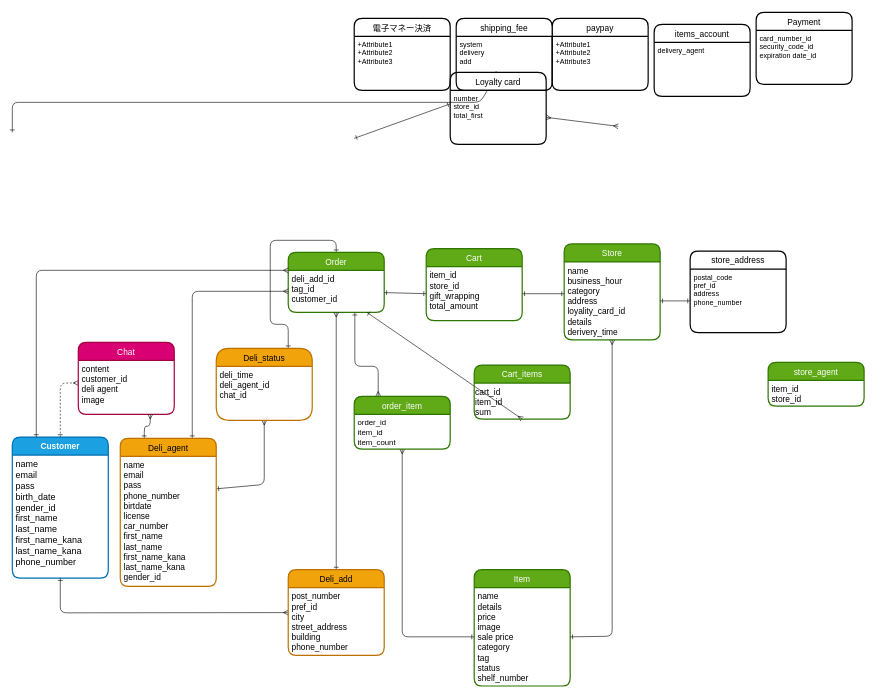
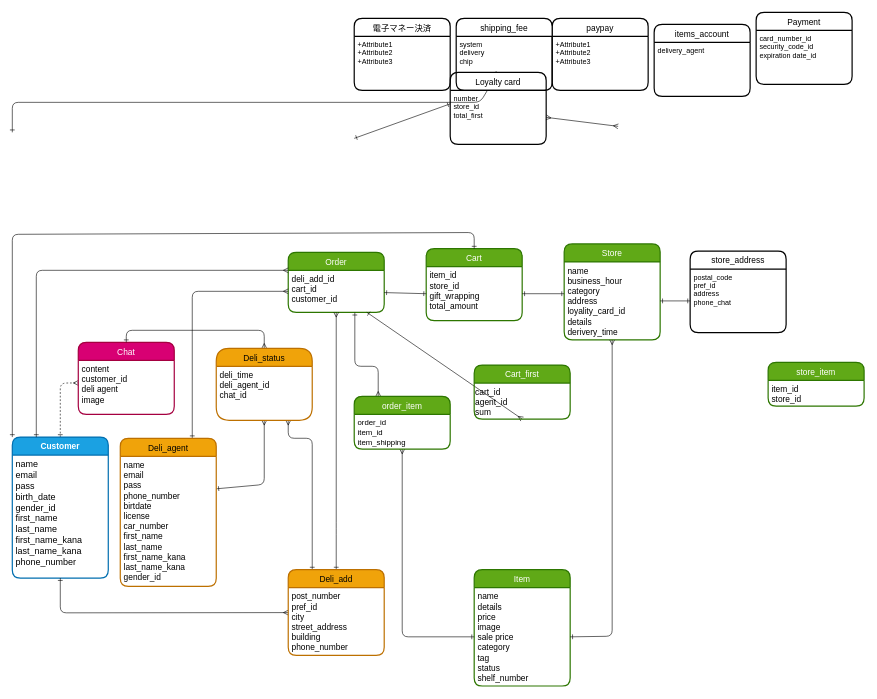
(472, 44) -> (472, 44)
(270, 264) -> none
(715, 277) -> (715, 277)
(314, 279) -> (314, 279)
none -> (12, 310)
none -> (198, 330)
(816, 372) -> (816, 372)
(522, 375) -> (522, 375)
(491, 402) -> (493, 402)
(374, 423) -> (374, 423)
(146, 426) -> none
none -> (312, 486)
